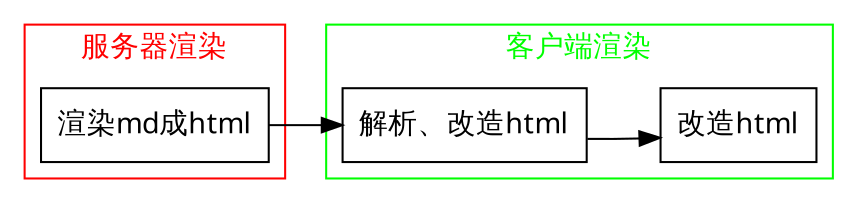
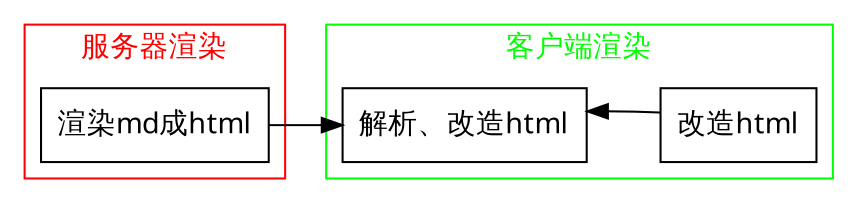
(613, 139) -> (634, 112)
